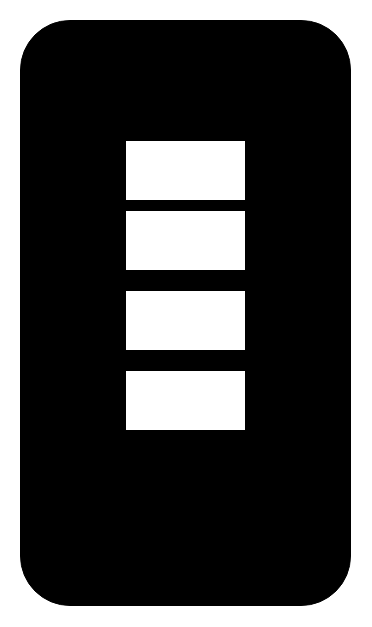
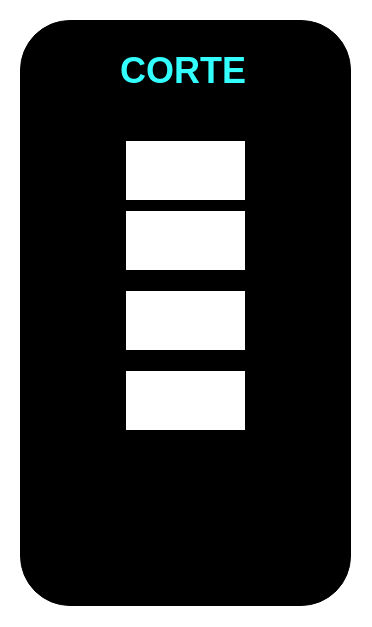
none -> (184, 71)
